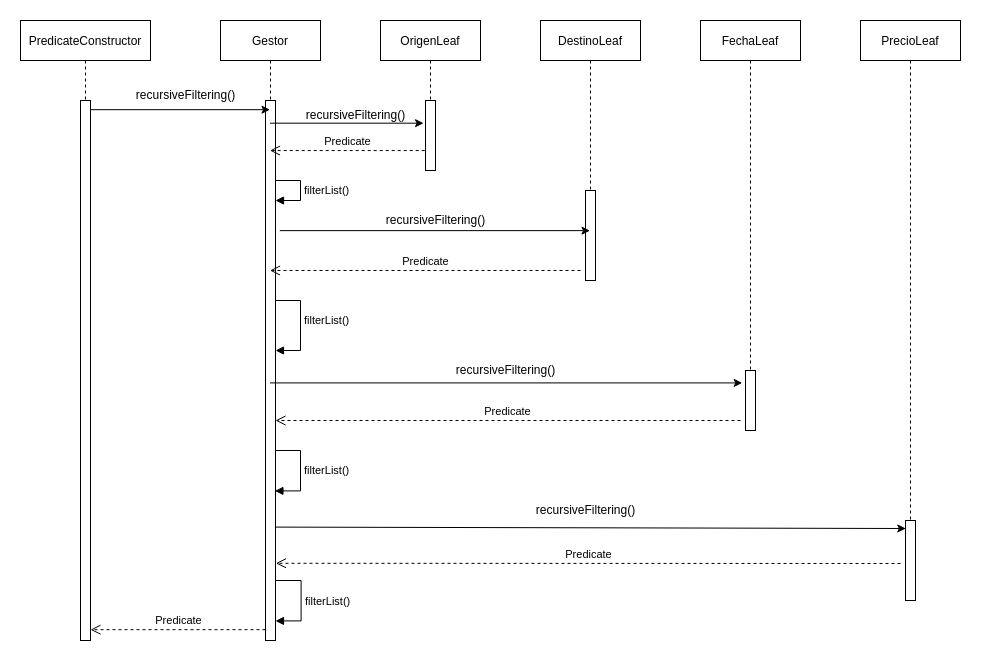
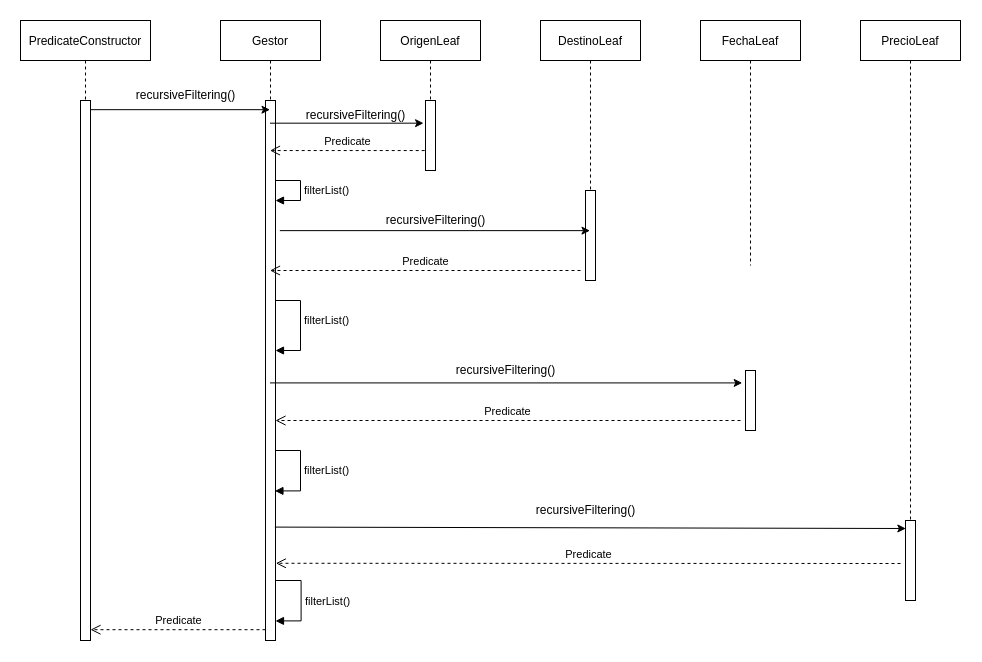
(751, 196) -> (751, 143)
